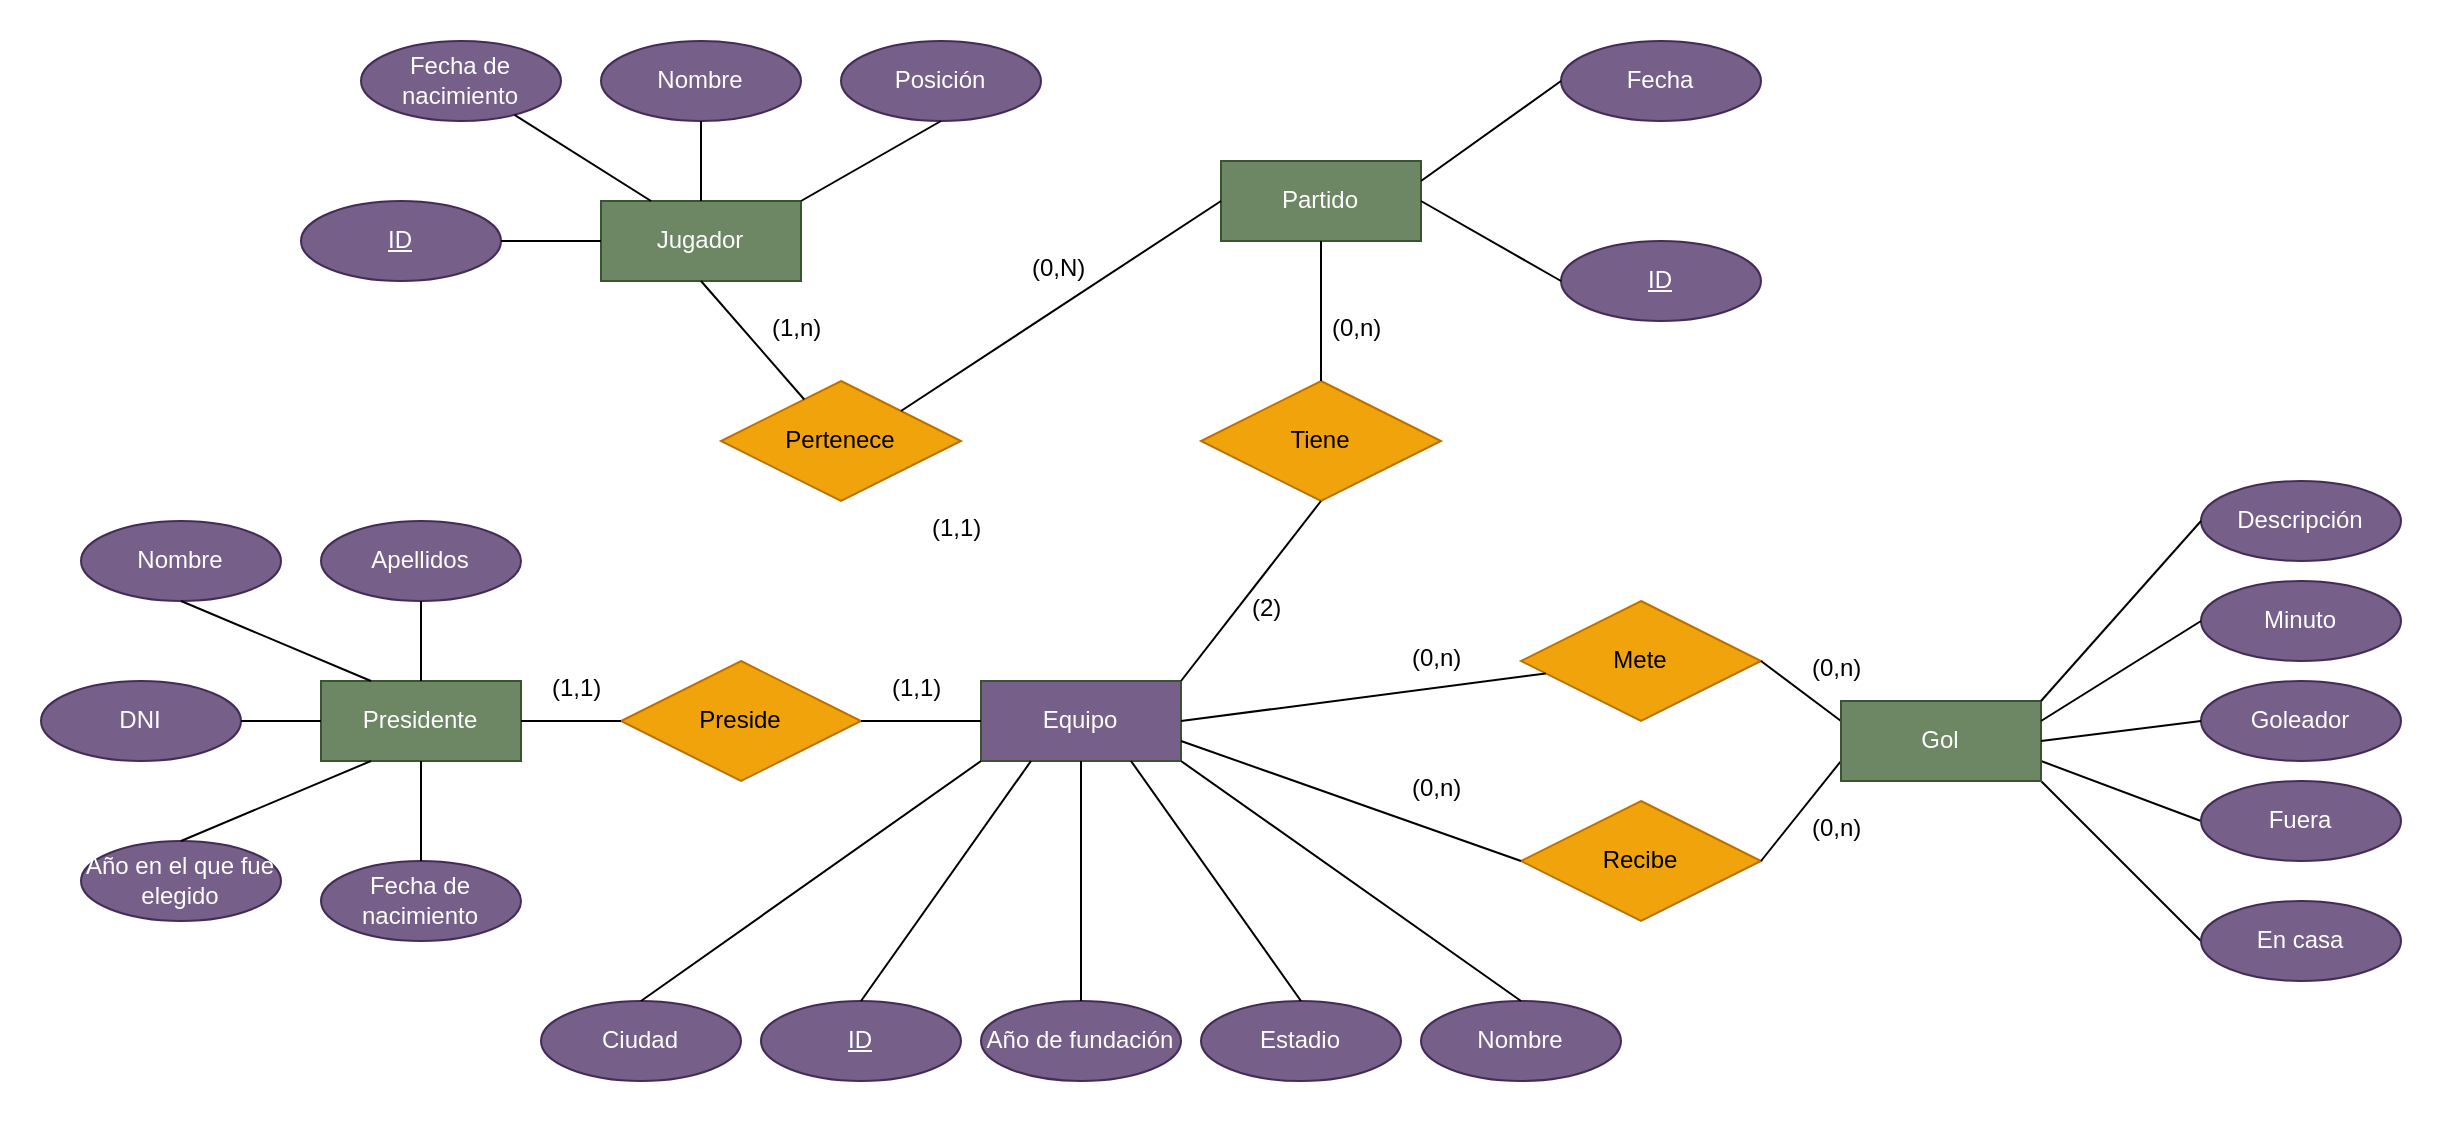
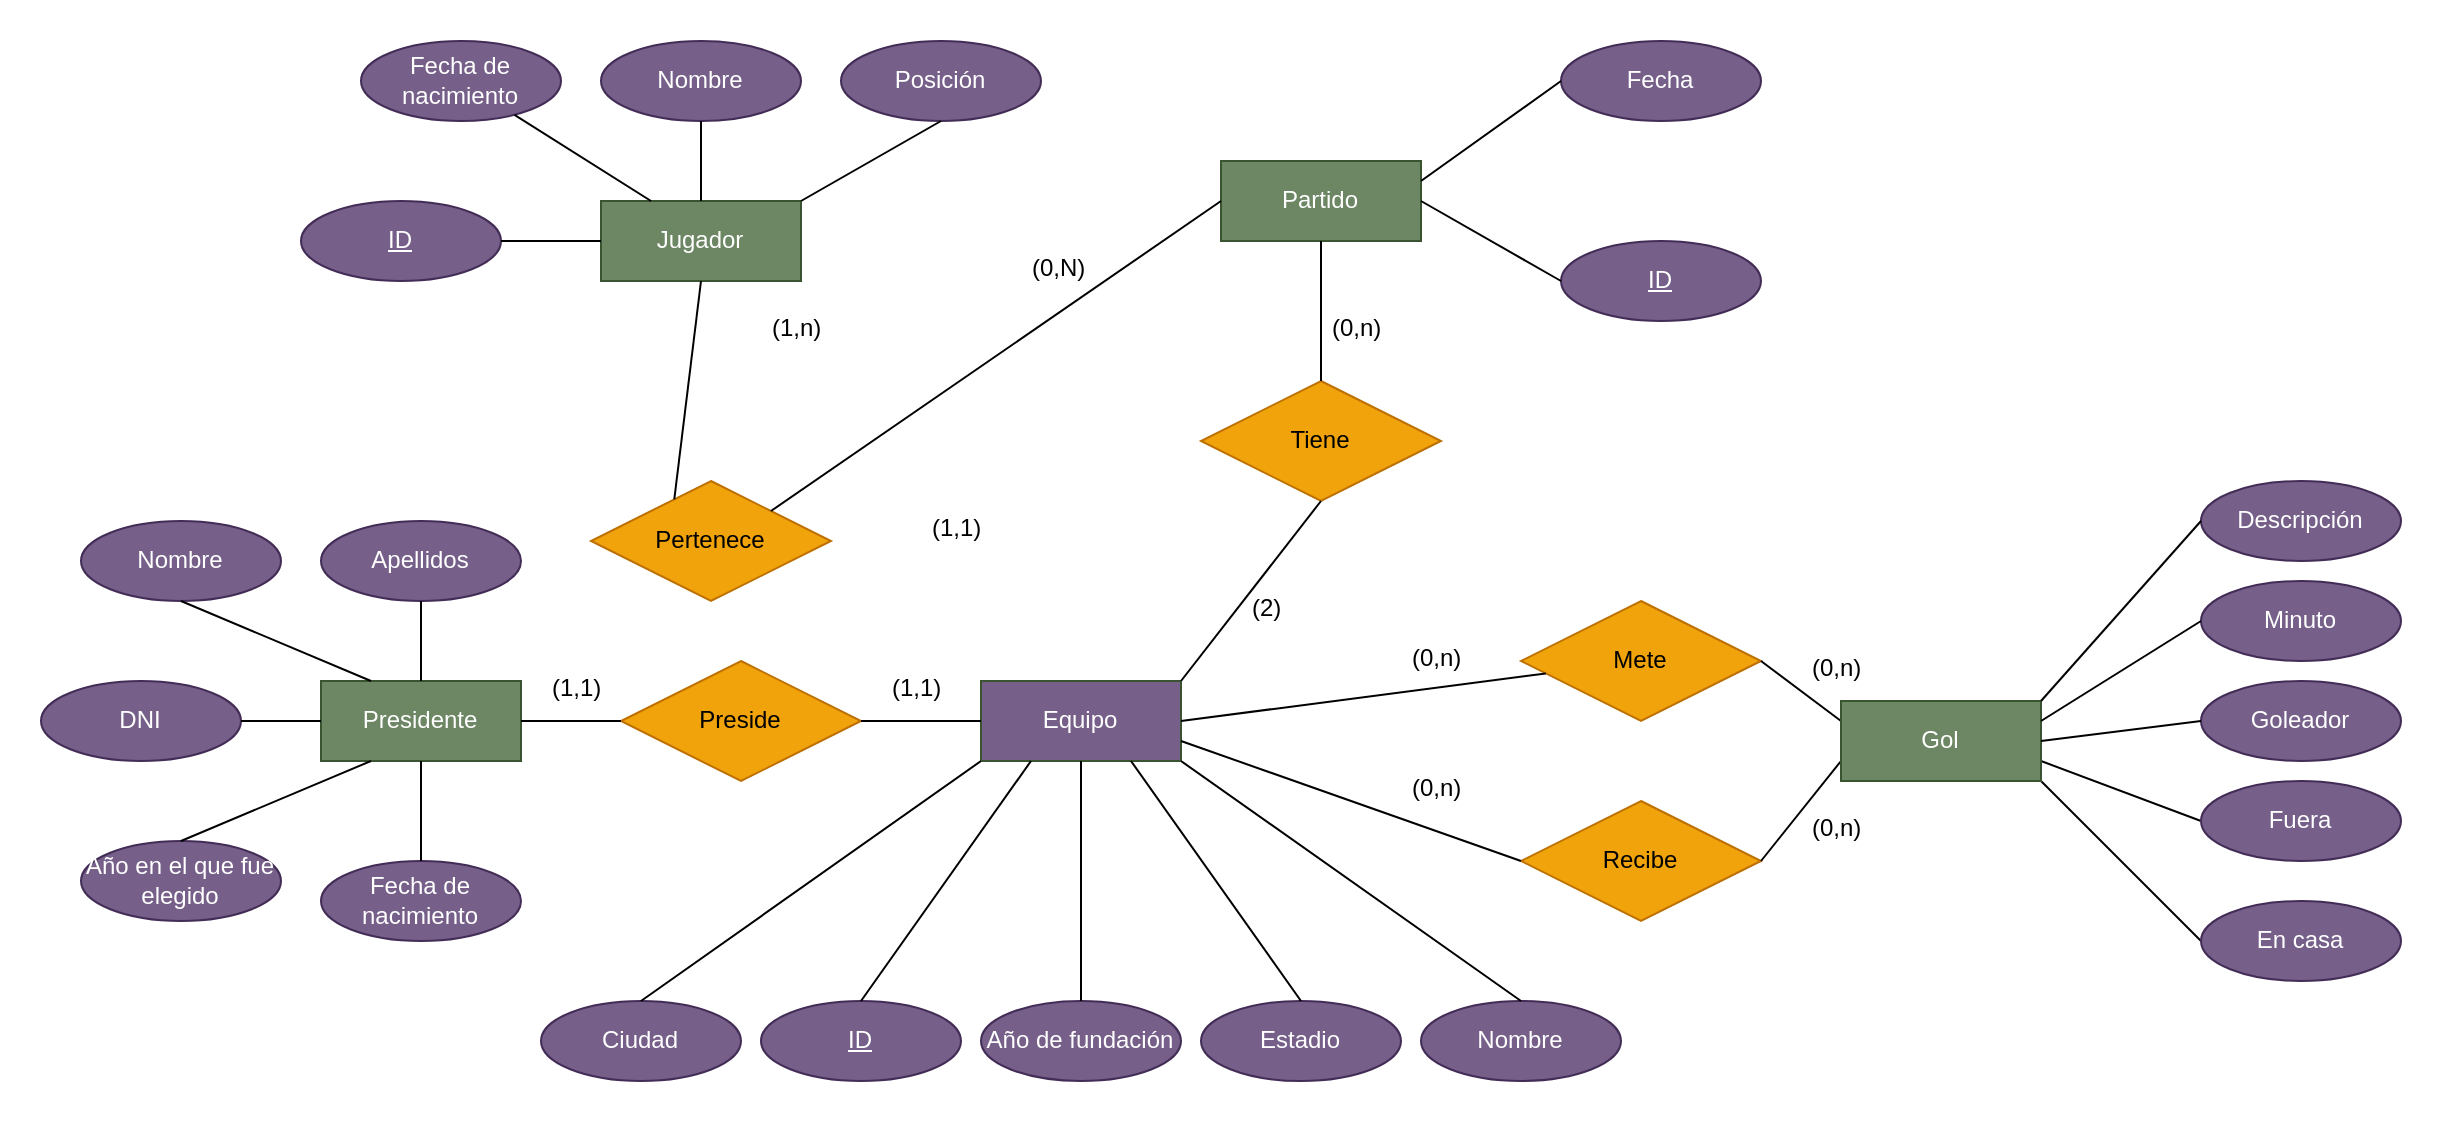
(841, 441) -> (711, 541)
